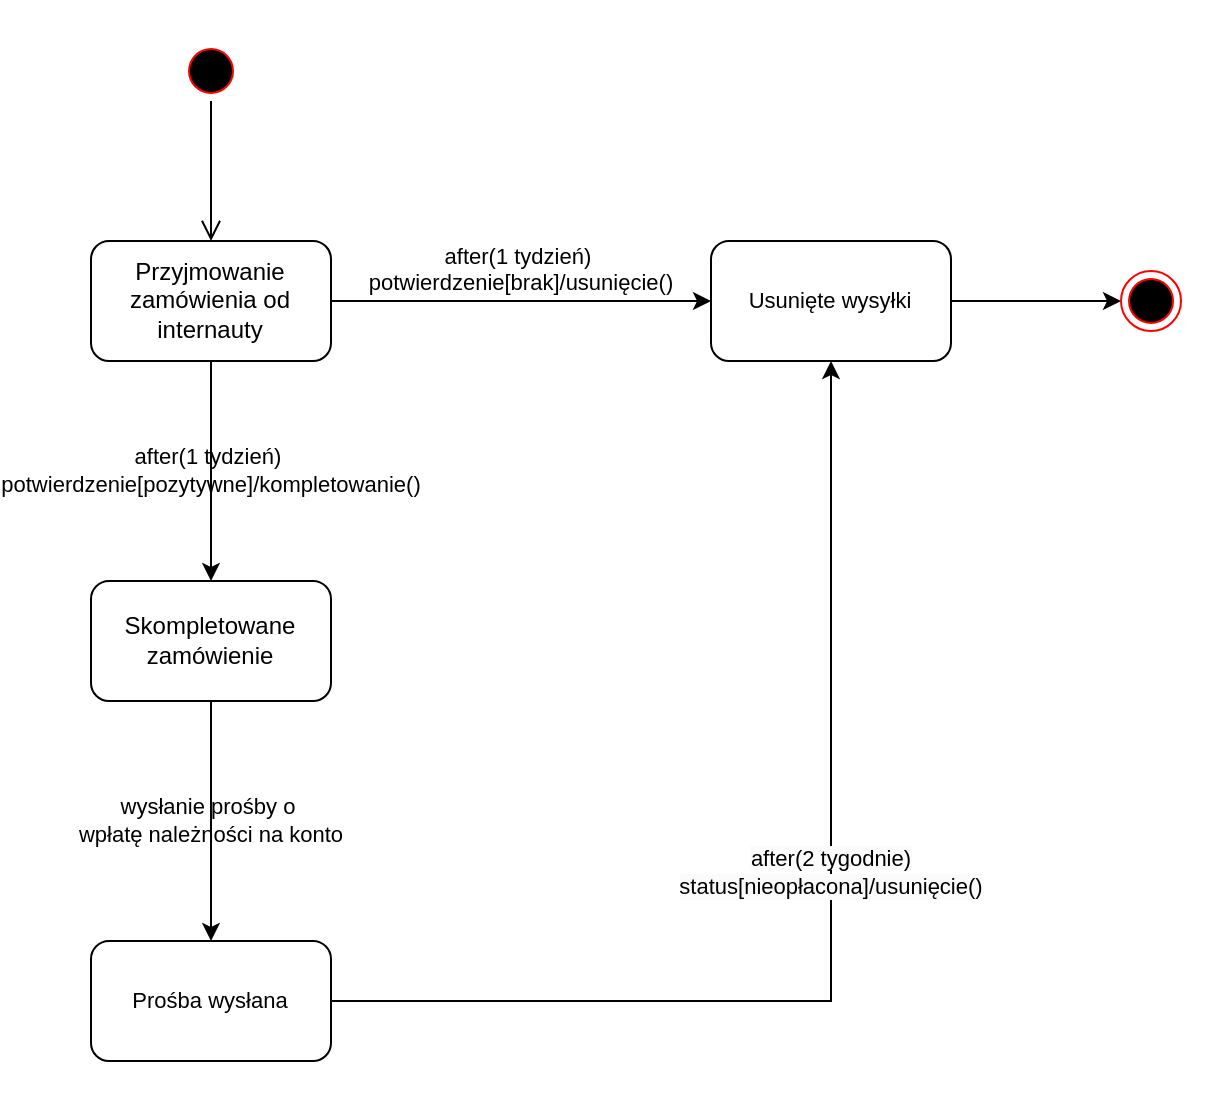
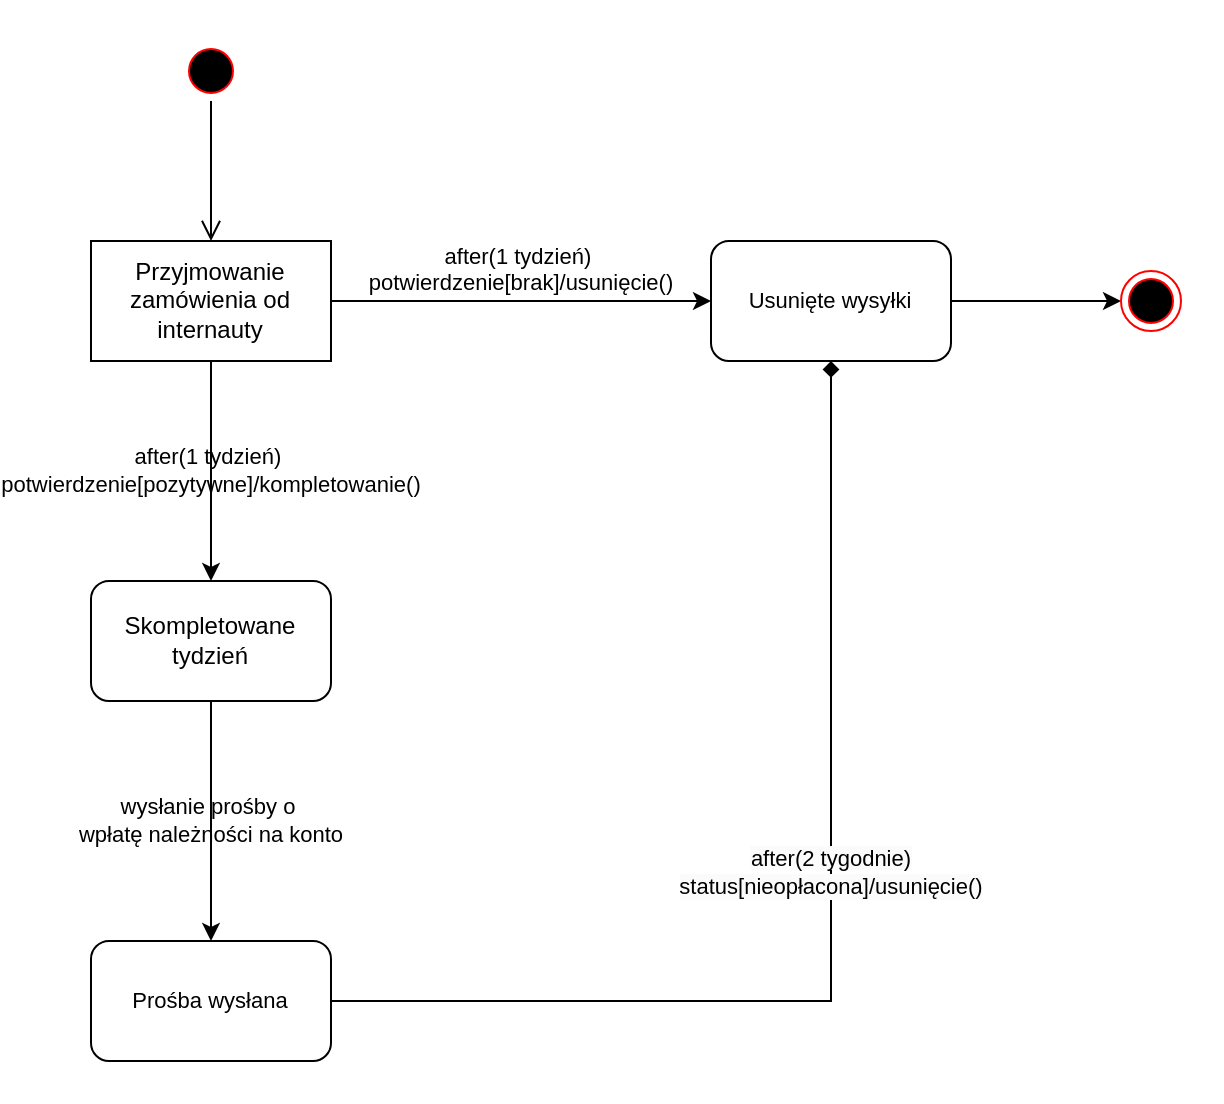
(211, 301) -> (211, 301)
(831, 376) -> (831, 377)
(211, 641) -> (211, 641)
